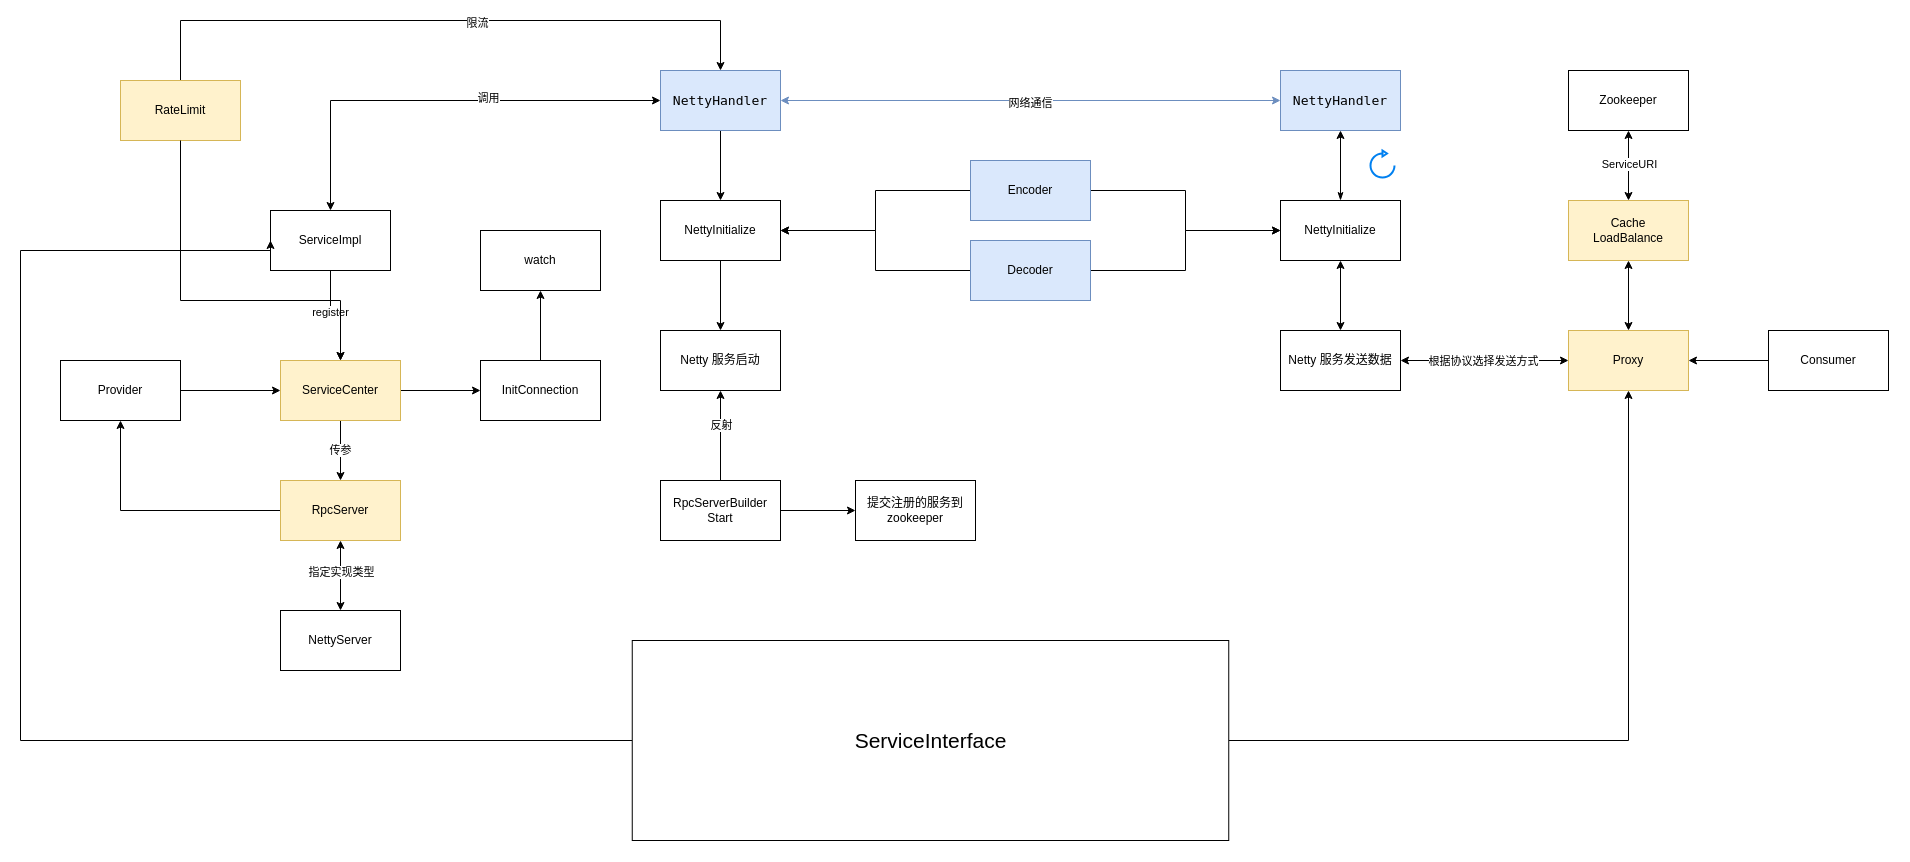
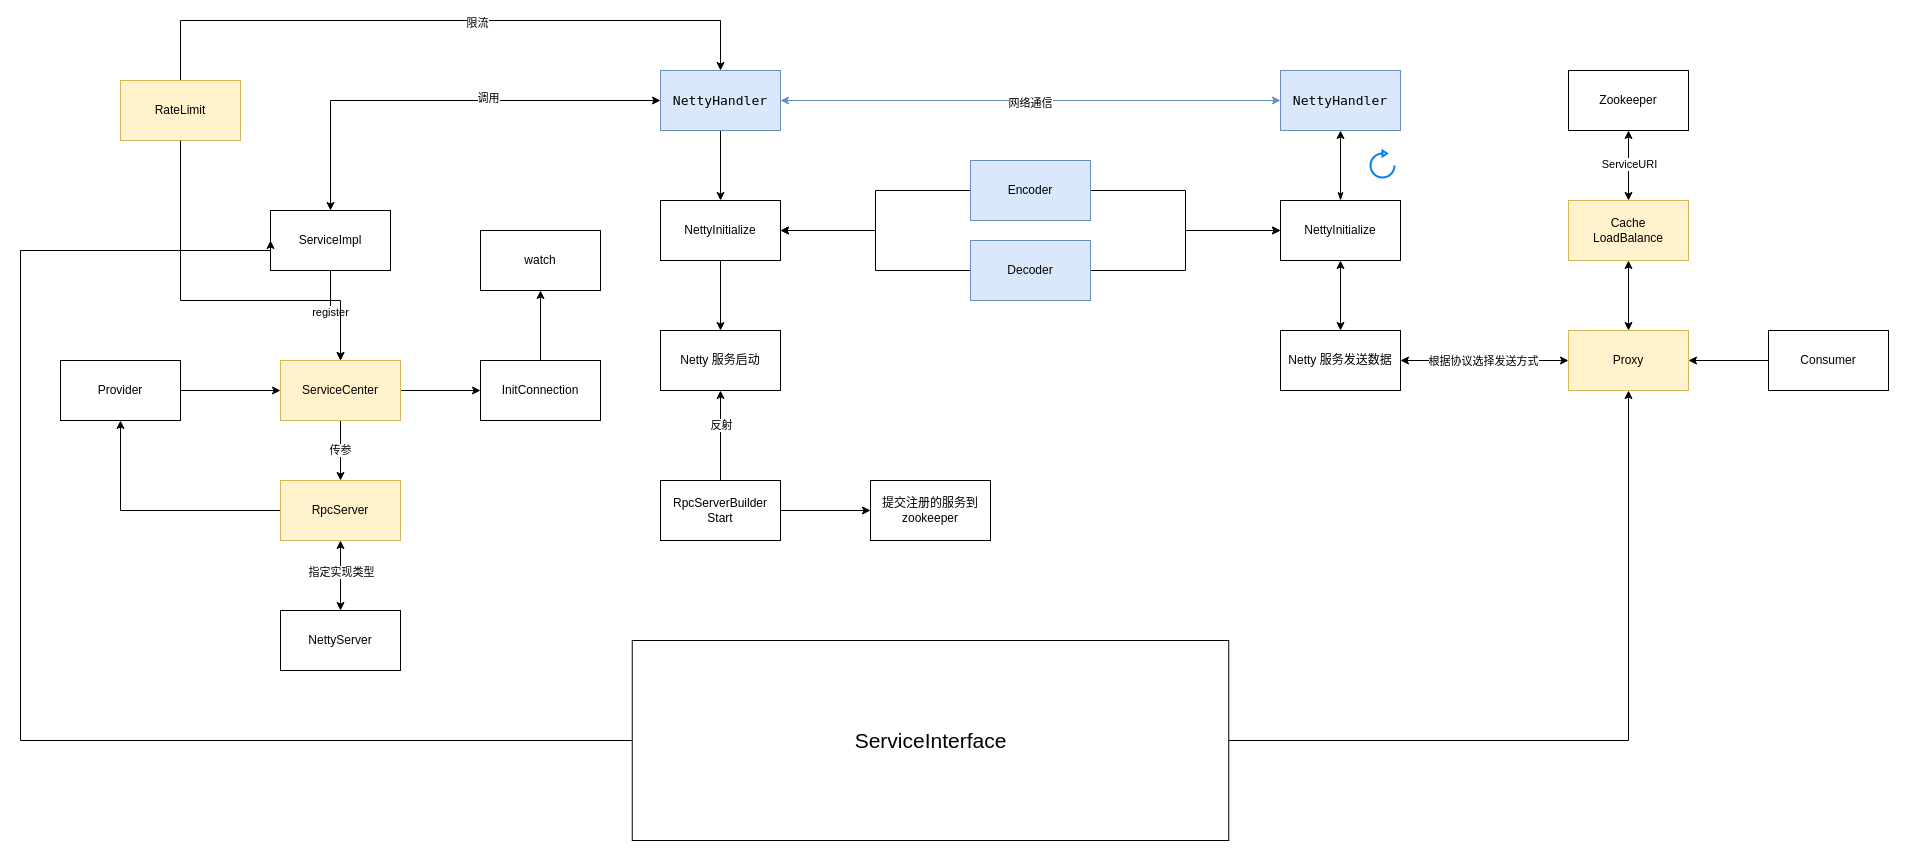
(916, 511) -> (931, 511)
